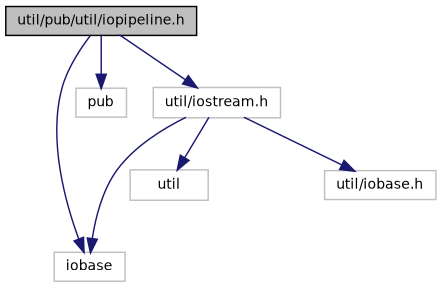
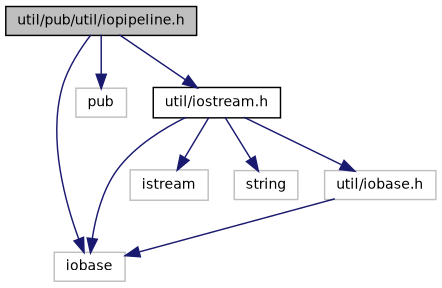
(217, 103) -> (217, 103)
(169, 185) -> (169, 185)
none -> (266, 185)
none -> (237, 225)
